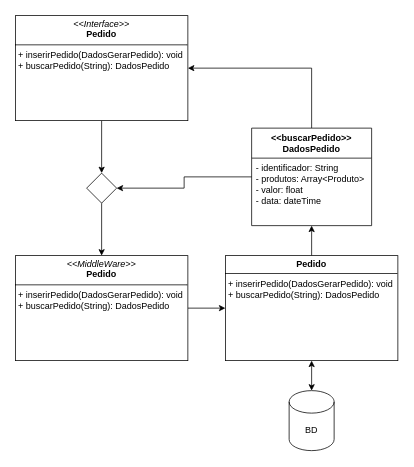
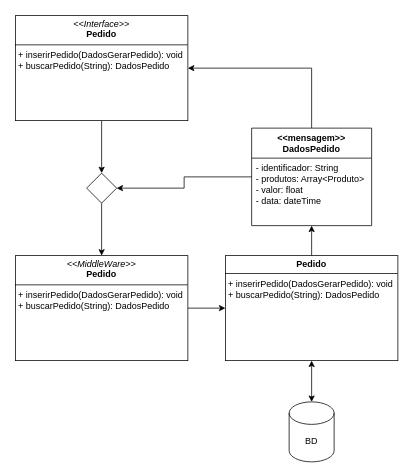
(312, 144) -> (312, 144)
(312, 420) -> (312, 432)
